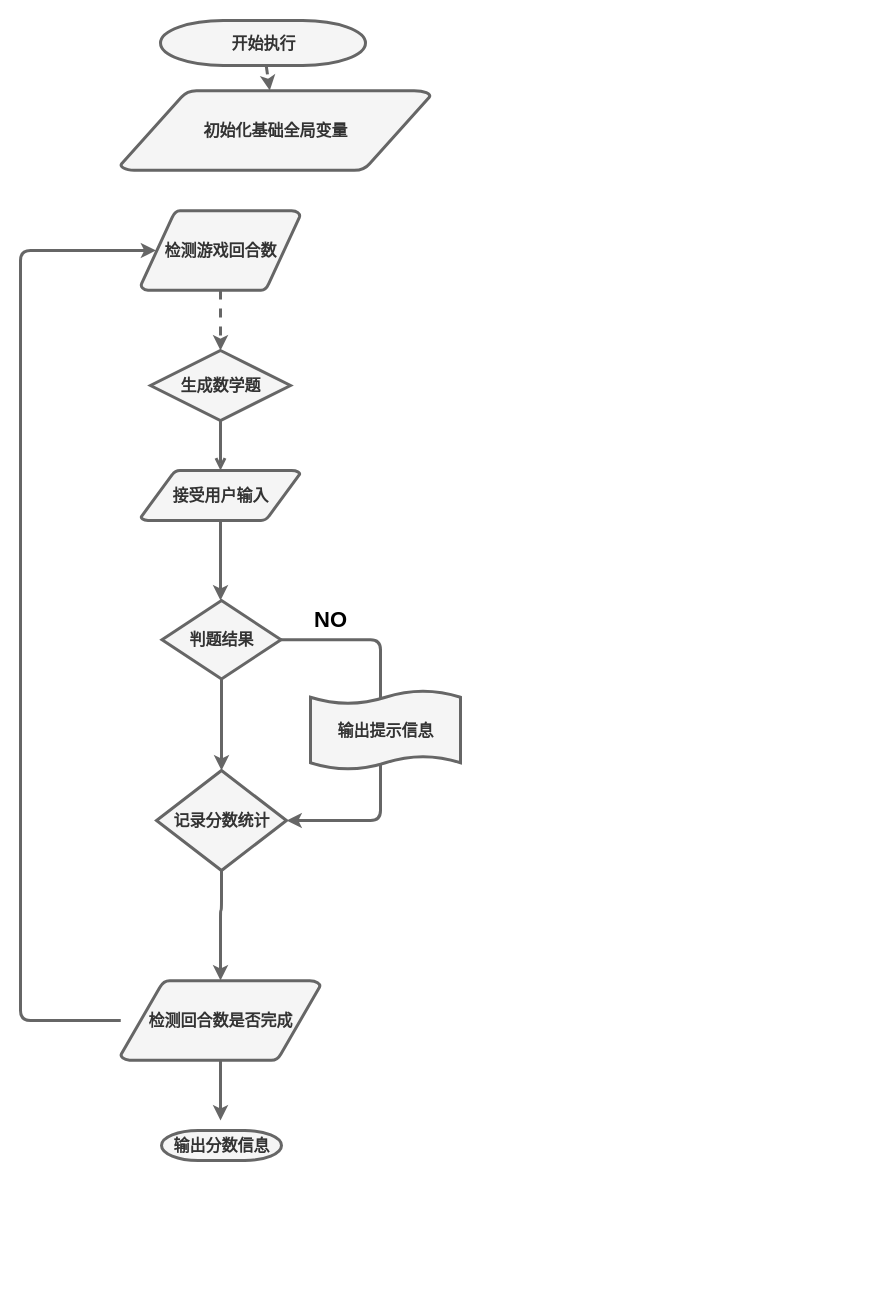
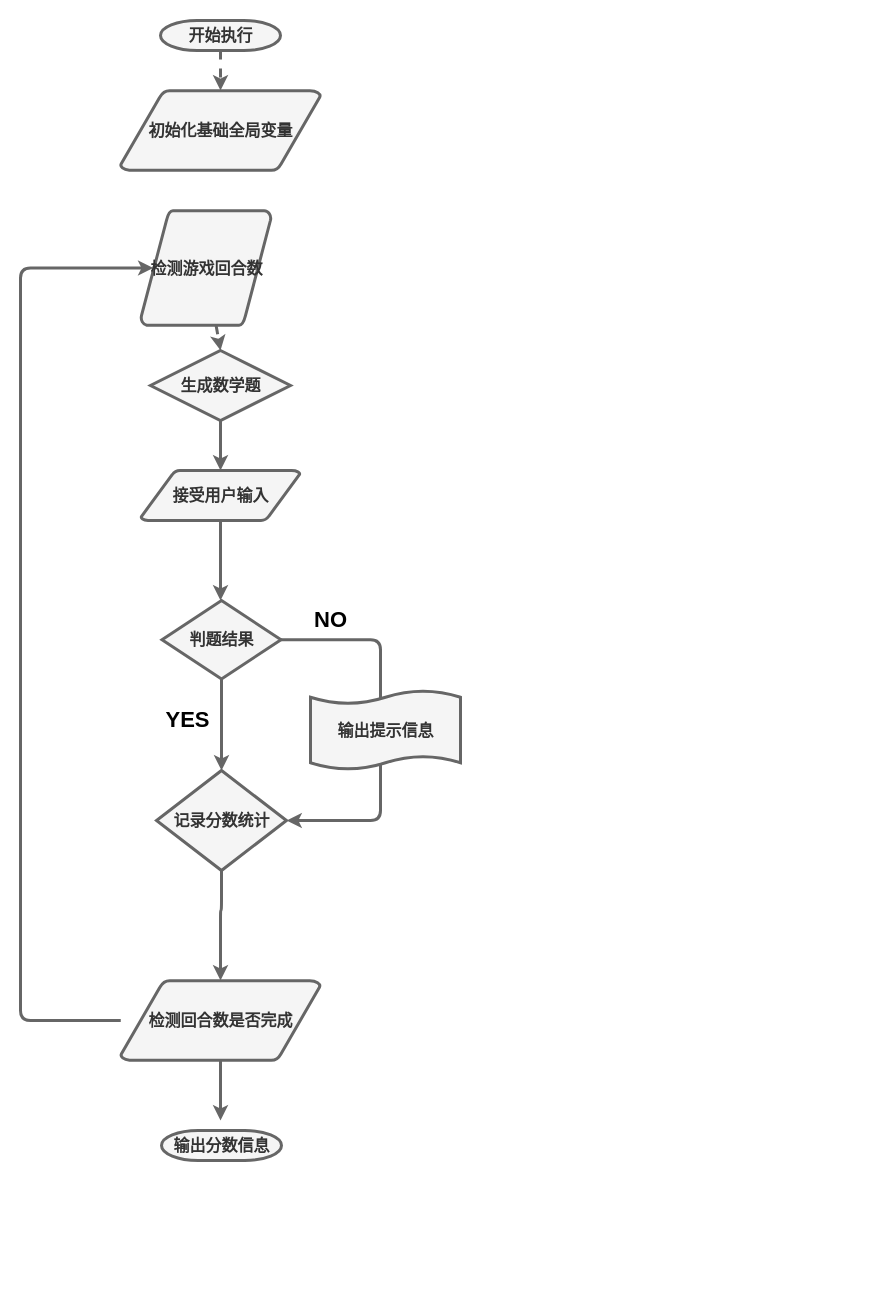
(263, 43) -> (221, 36)
(276, 131) -> (221, 131)
(221, 251) -> (206, 268)
(221, 458) -> (221, 458)
none -> (188, 721)
